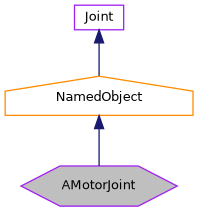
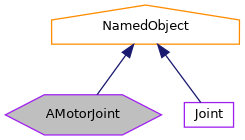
(99, 59) -> (183, 79)
